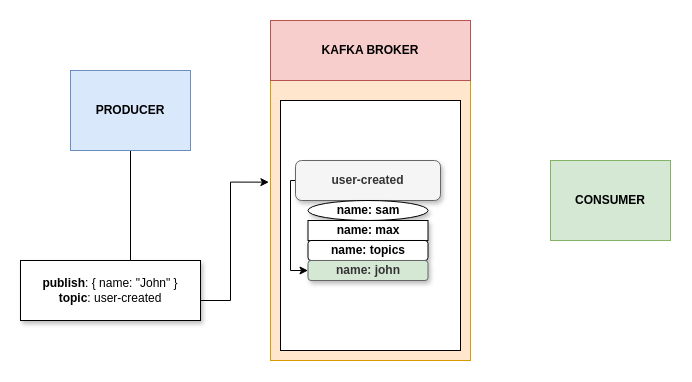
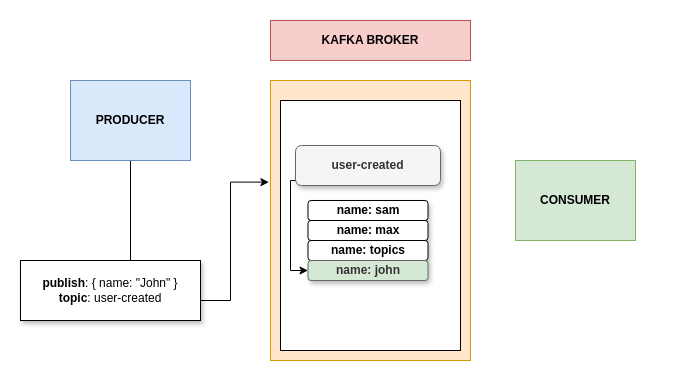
(371, 51) -> (371, 41)
(131, 111) -> (131, 121)
(368, 181) -> (368, 166)
(611, 201) -> (576, 201)
(368, 211) -> (368, 211)
(368, 231) -> (368, 231)
